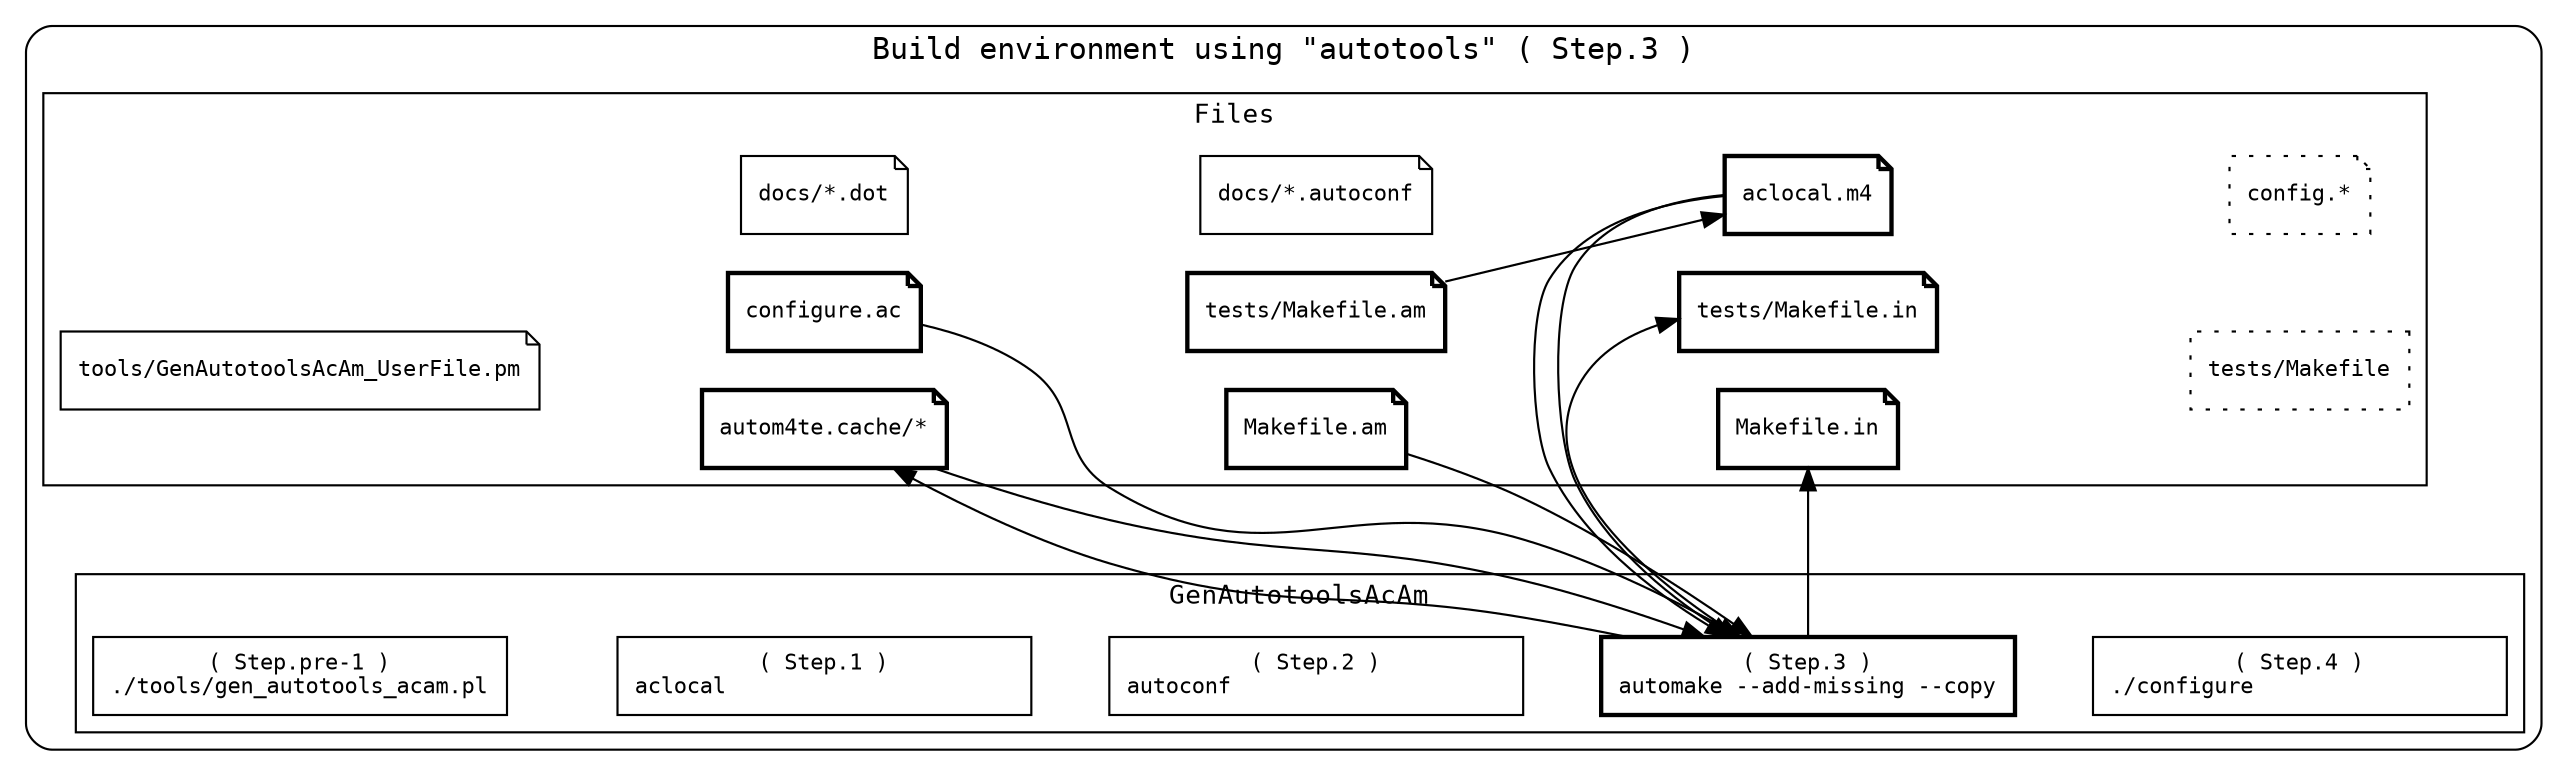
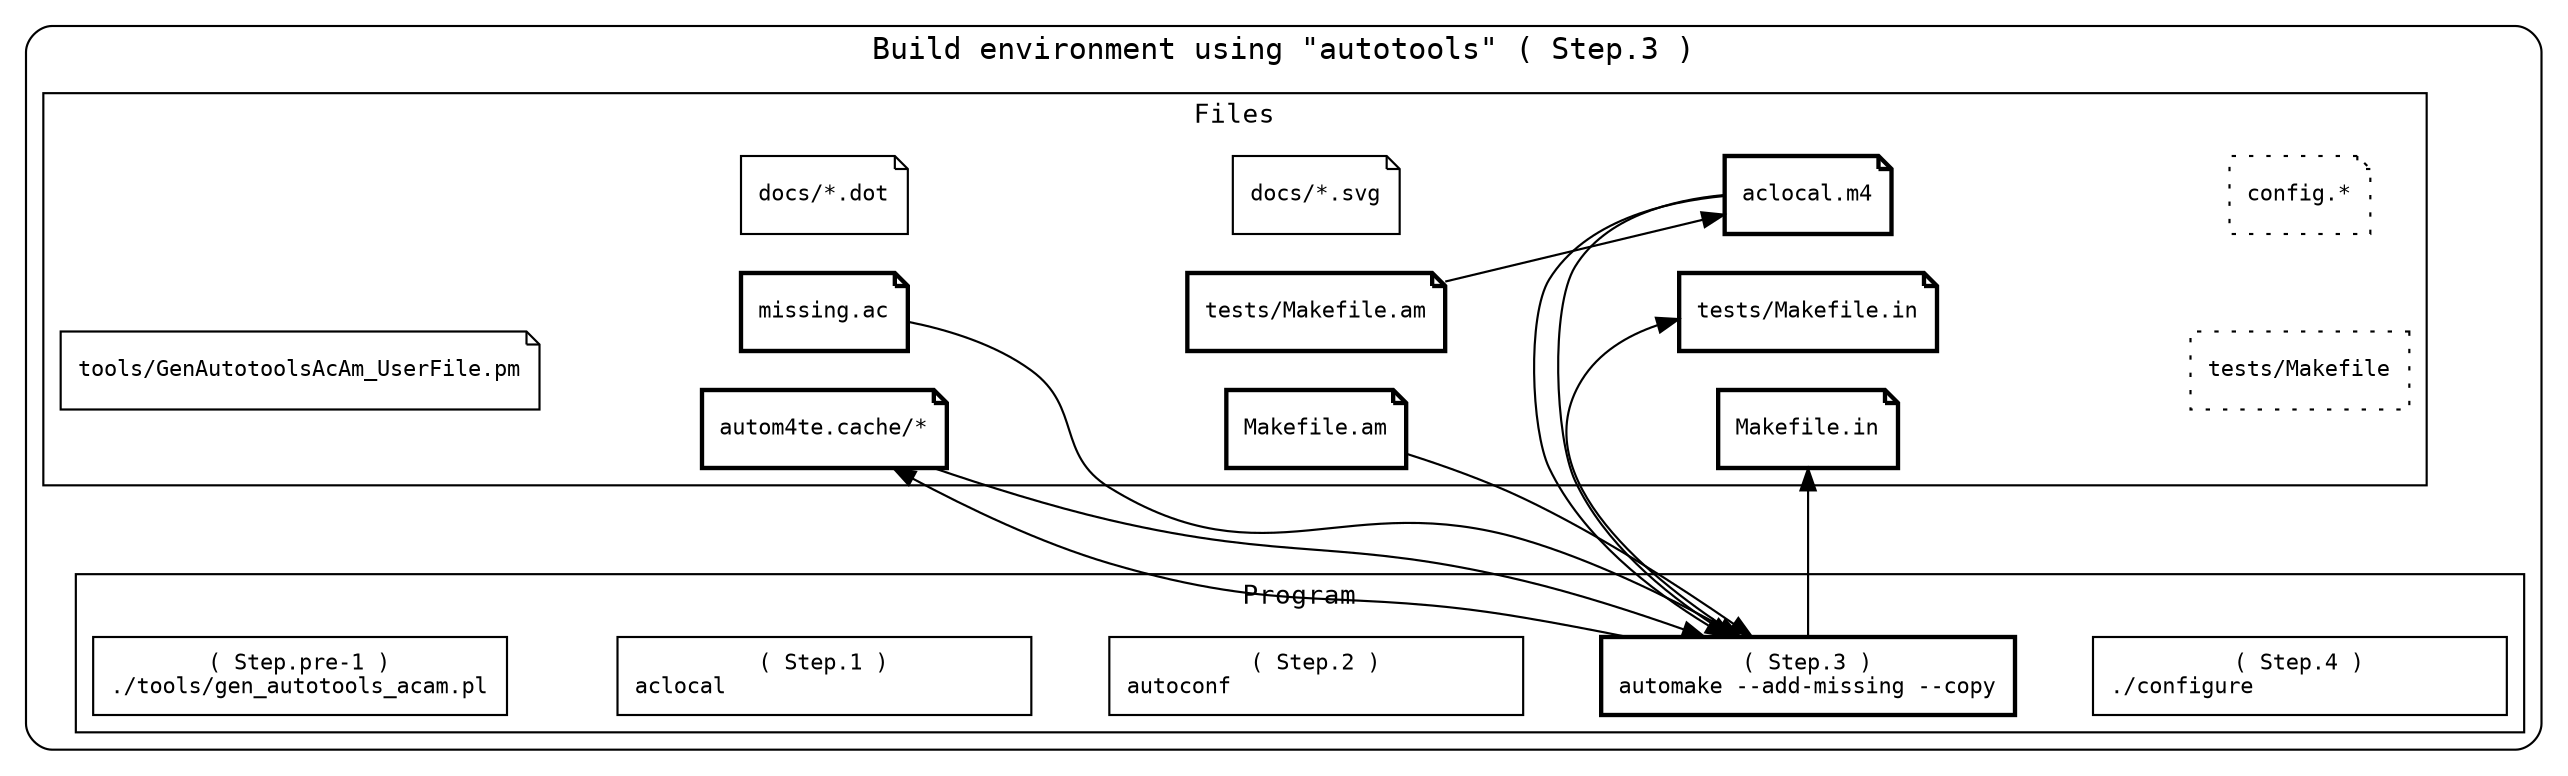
(1316, 195) -> (1316, 195)
(824, 312) -> (824, 312)
(1300, 597) -> (1300, 597)
